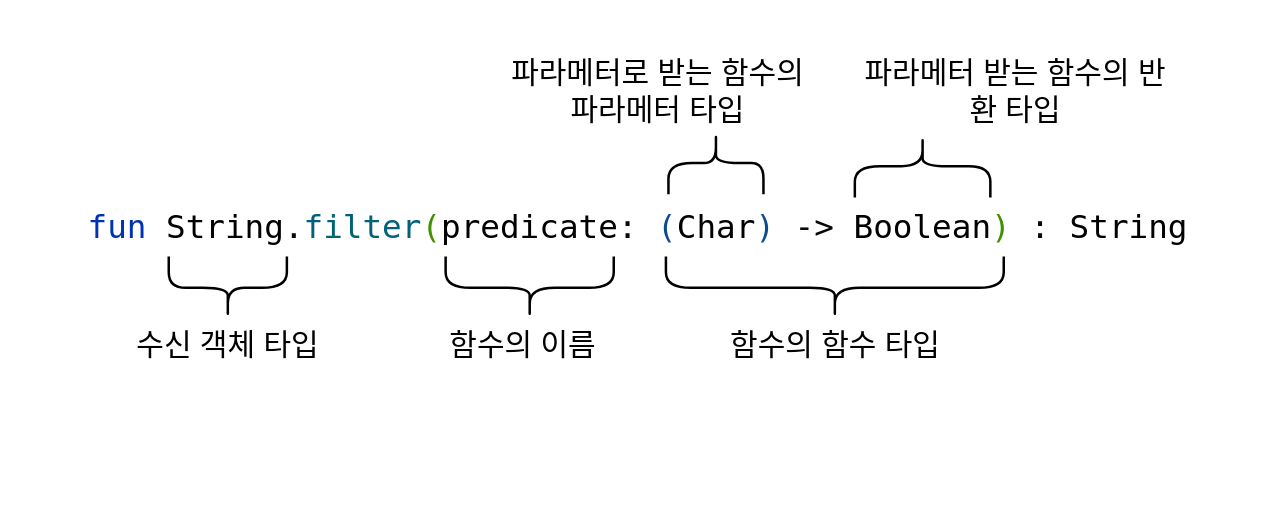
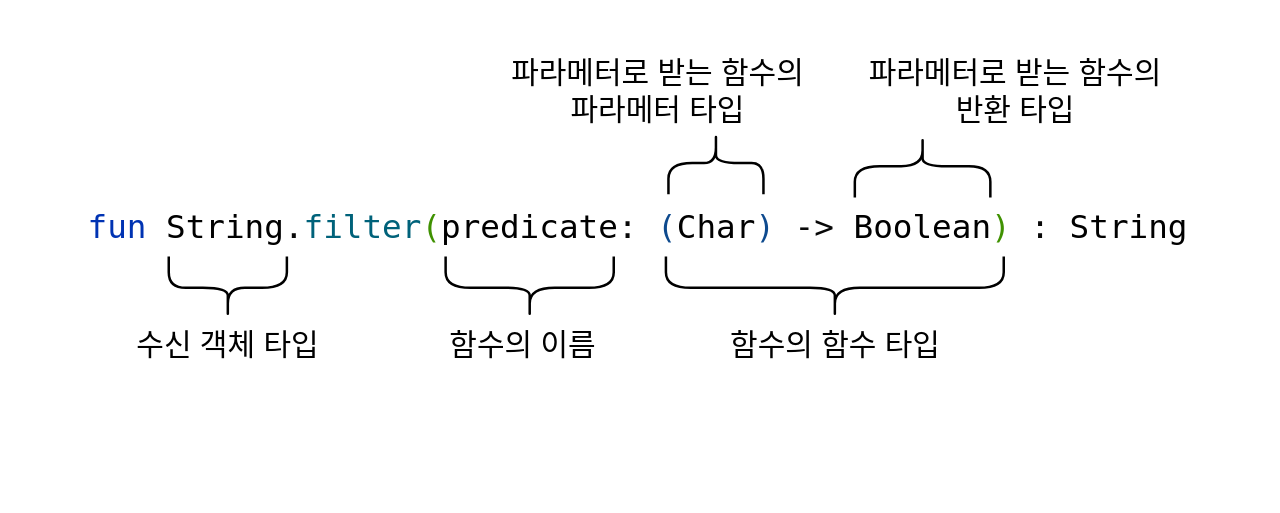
(1016, 91) -> (1016, 91)
